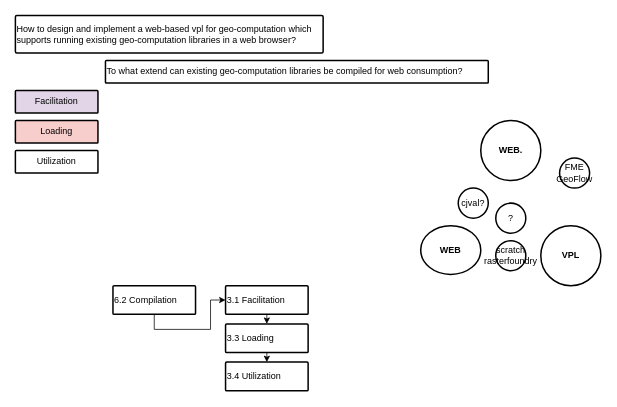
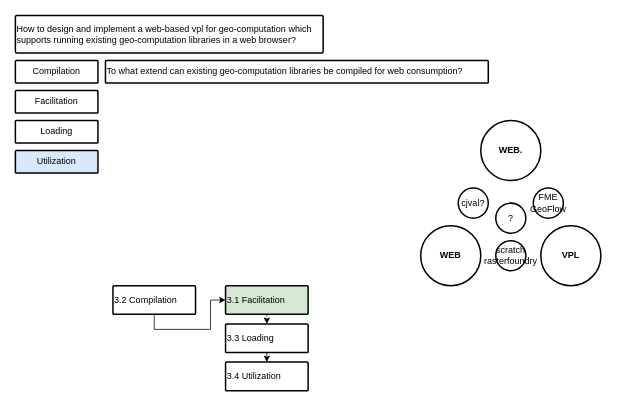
none -> (57, 72)
(57, 102) -> (57, 102)
(57, 132) -> (57, 132)
(57, 162) -> (57, 162)
(574, 173) -> (548, 203)
(450, 250) -> (450, 255)
(146, 300) -> (146, 300)
(267, 300) -> (267, 300)
(267, 316) -> (267, 316)
